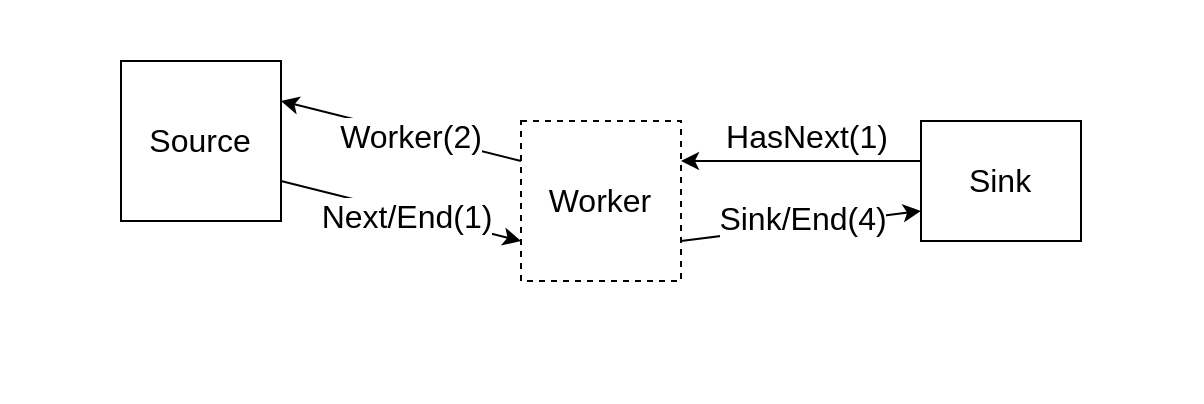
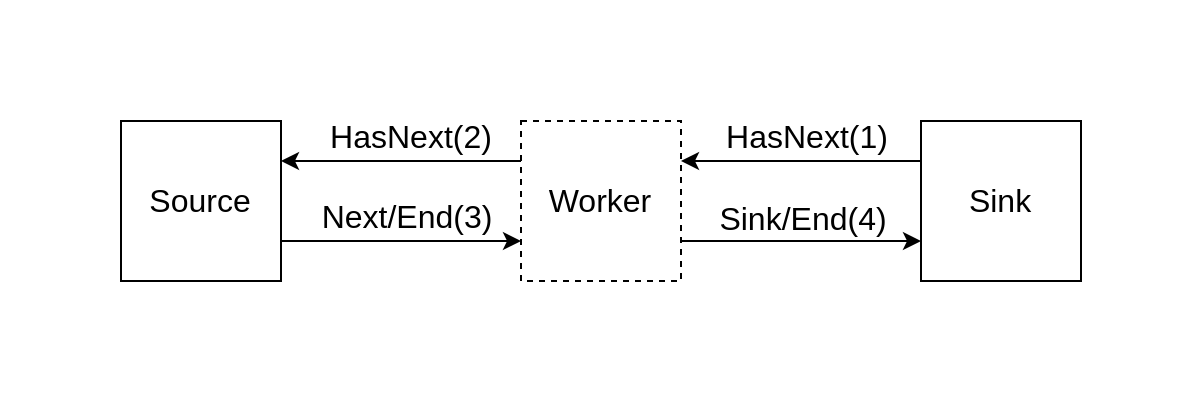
(412, 137) -> (412, 137)
(201, 141) -> (201, 201)
(1001, 181) -> (1001, 201)
(408, 217) -> (408, 217)
